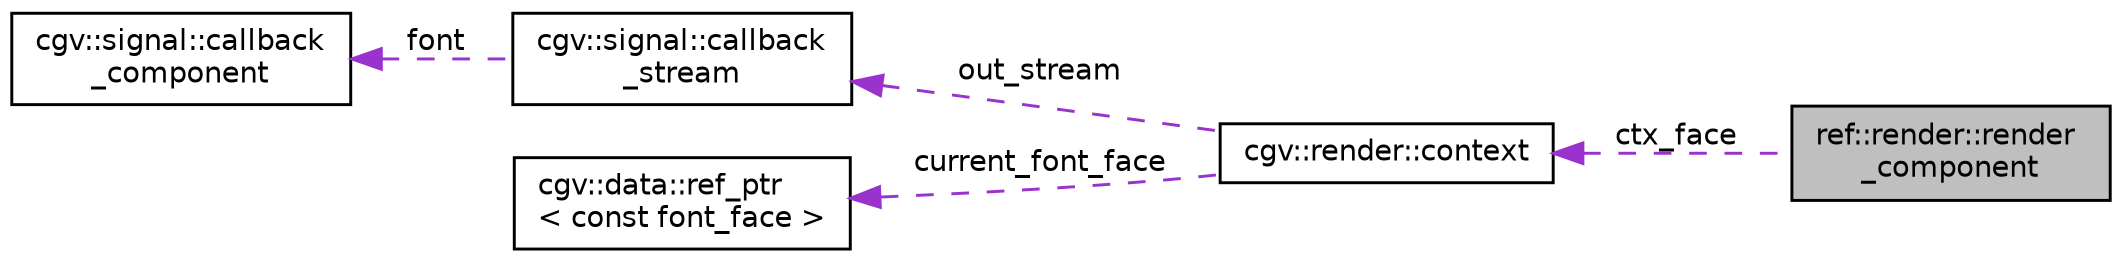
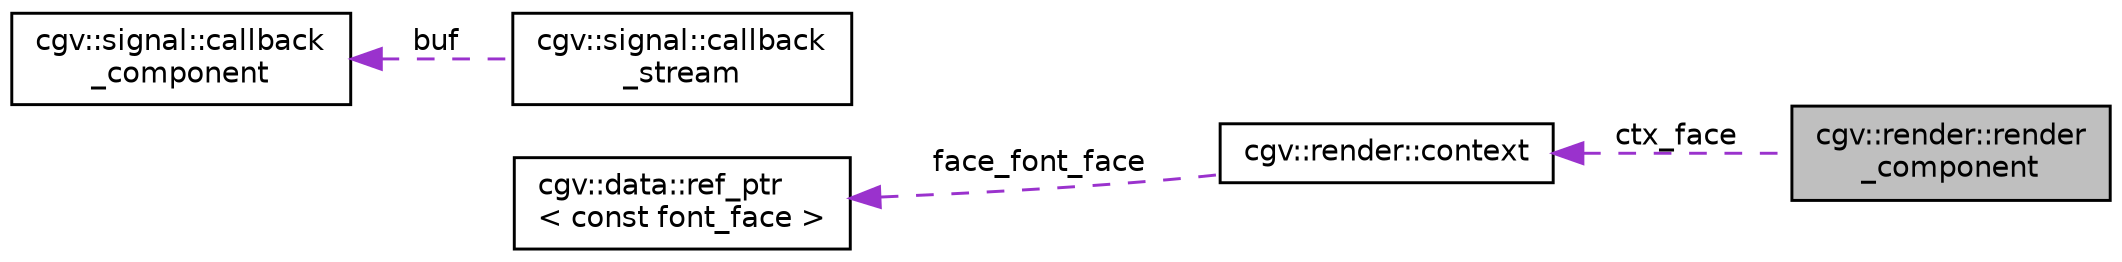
(432, 43) -> (432, 43)
(1050, 108) -> none
(1951, 153) -> (1951, 153)
(1036, 164) -> (1036, 164)
